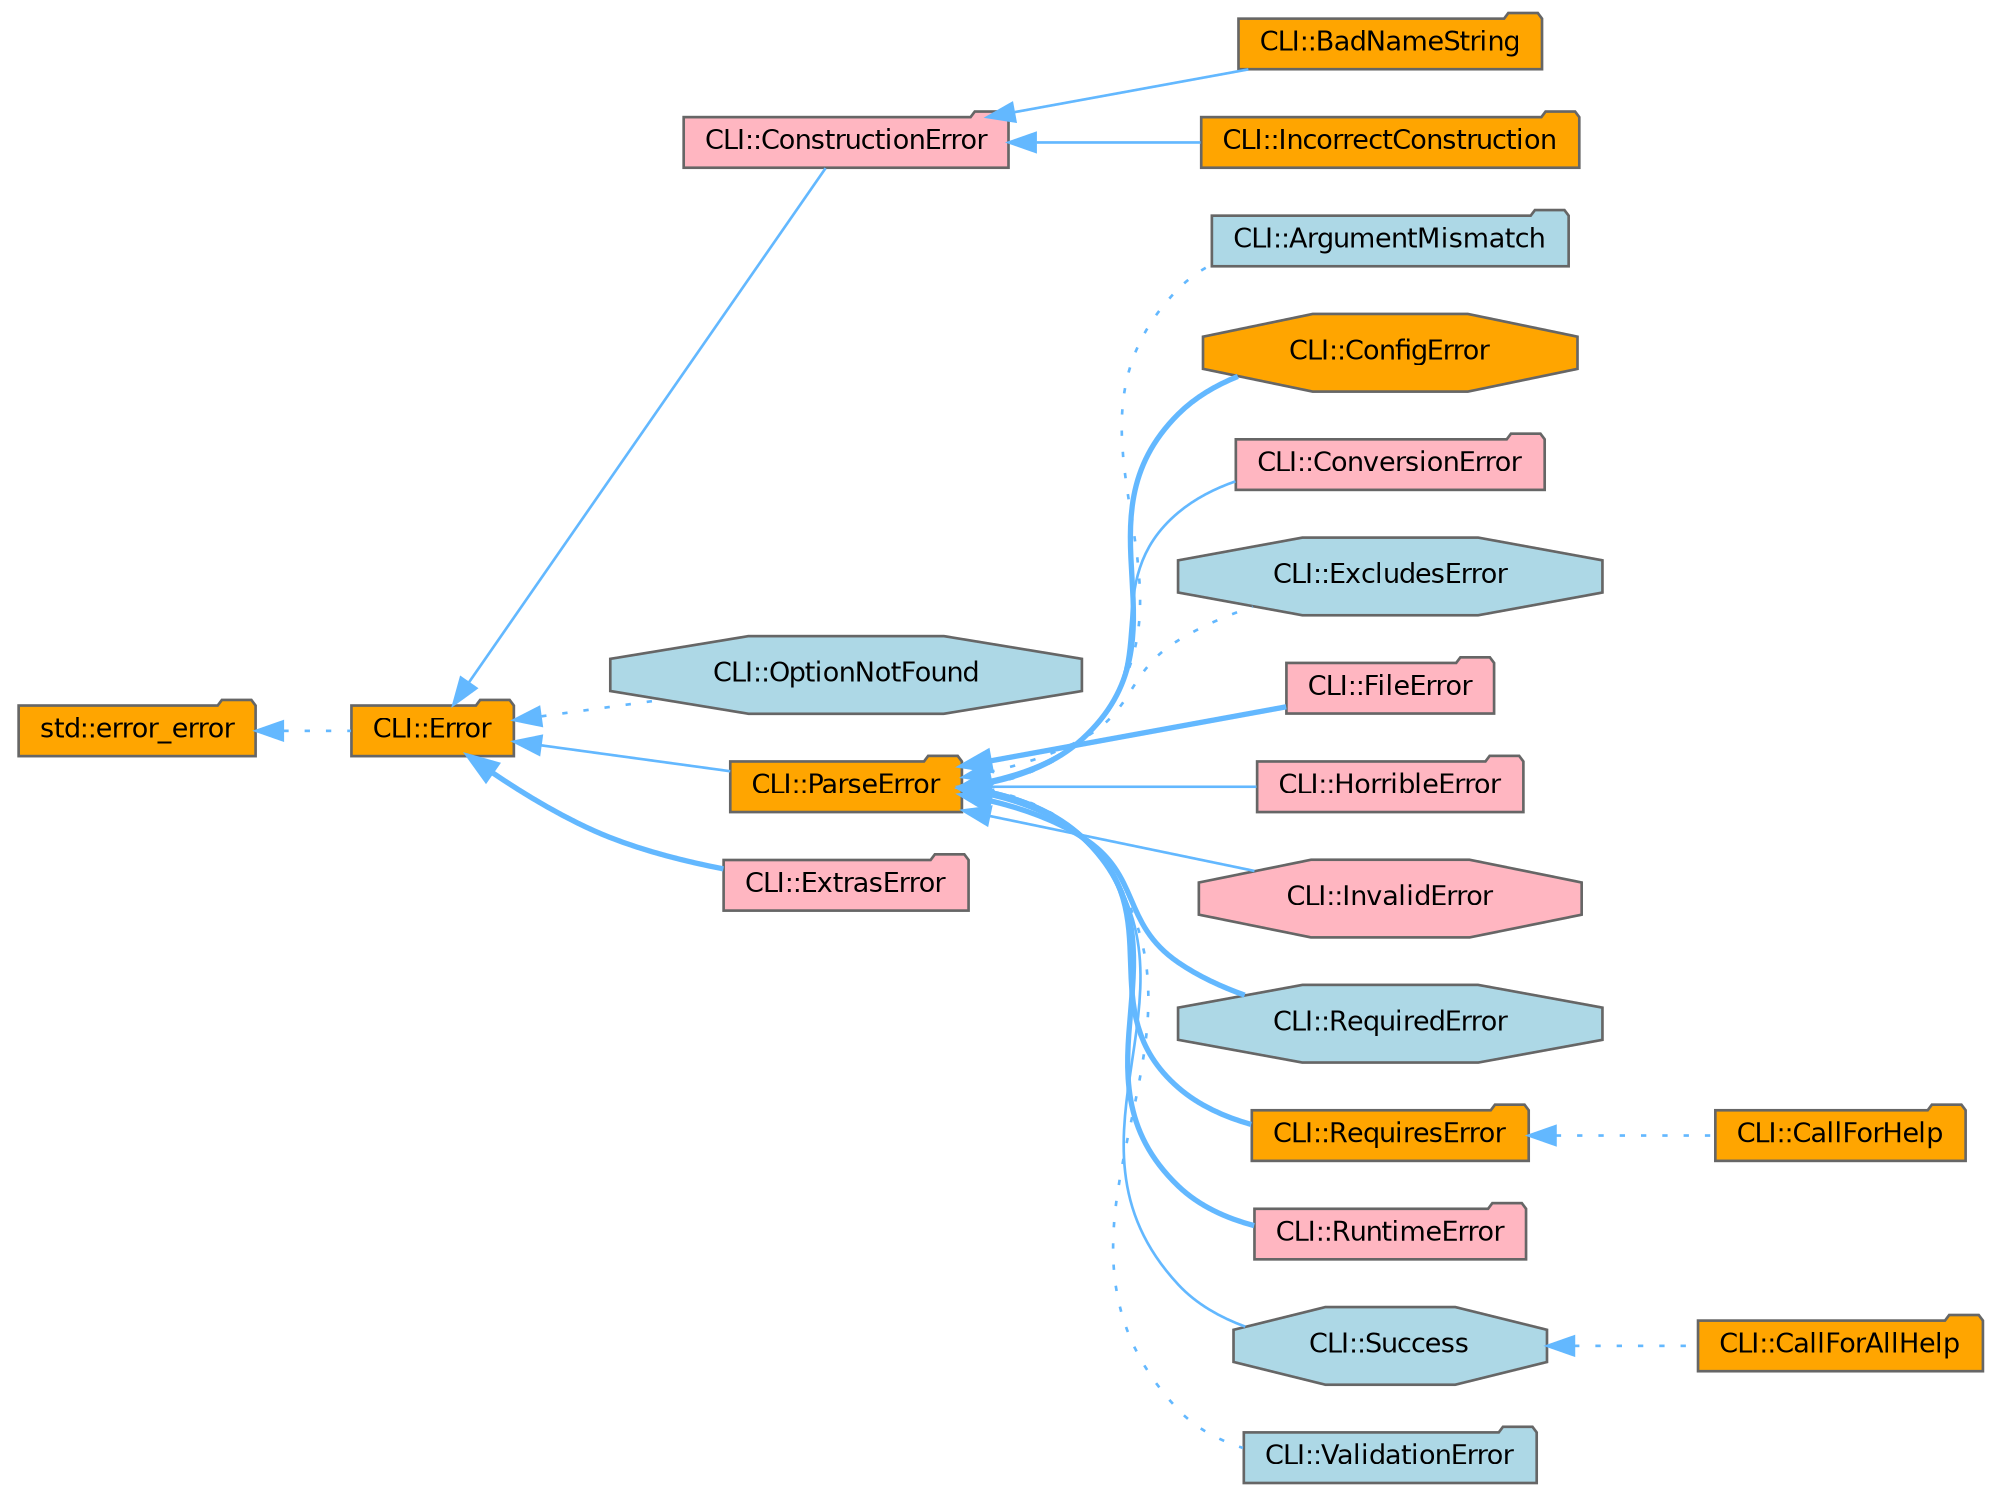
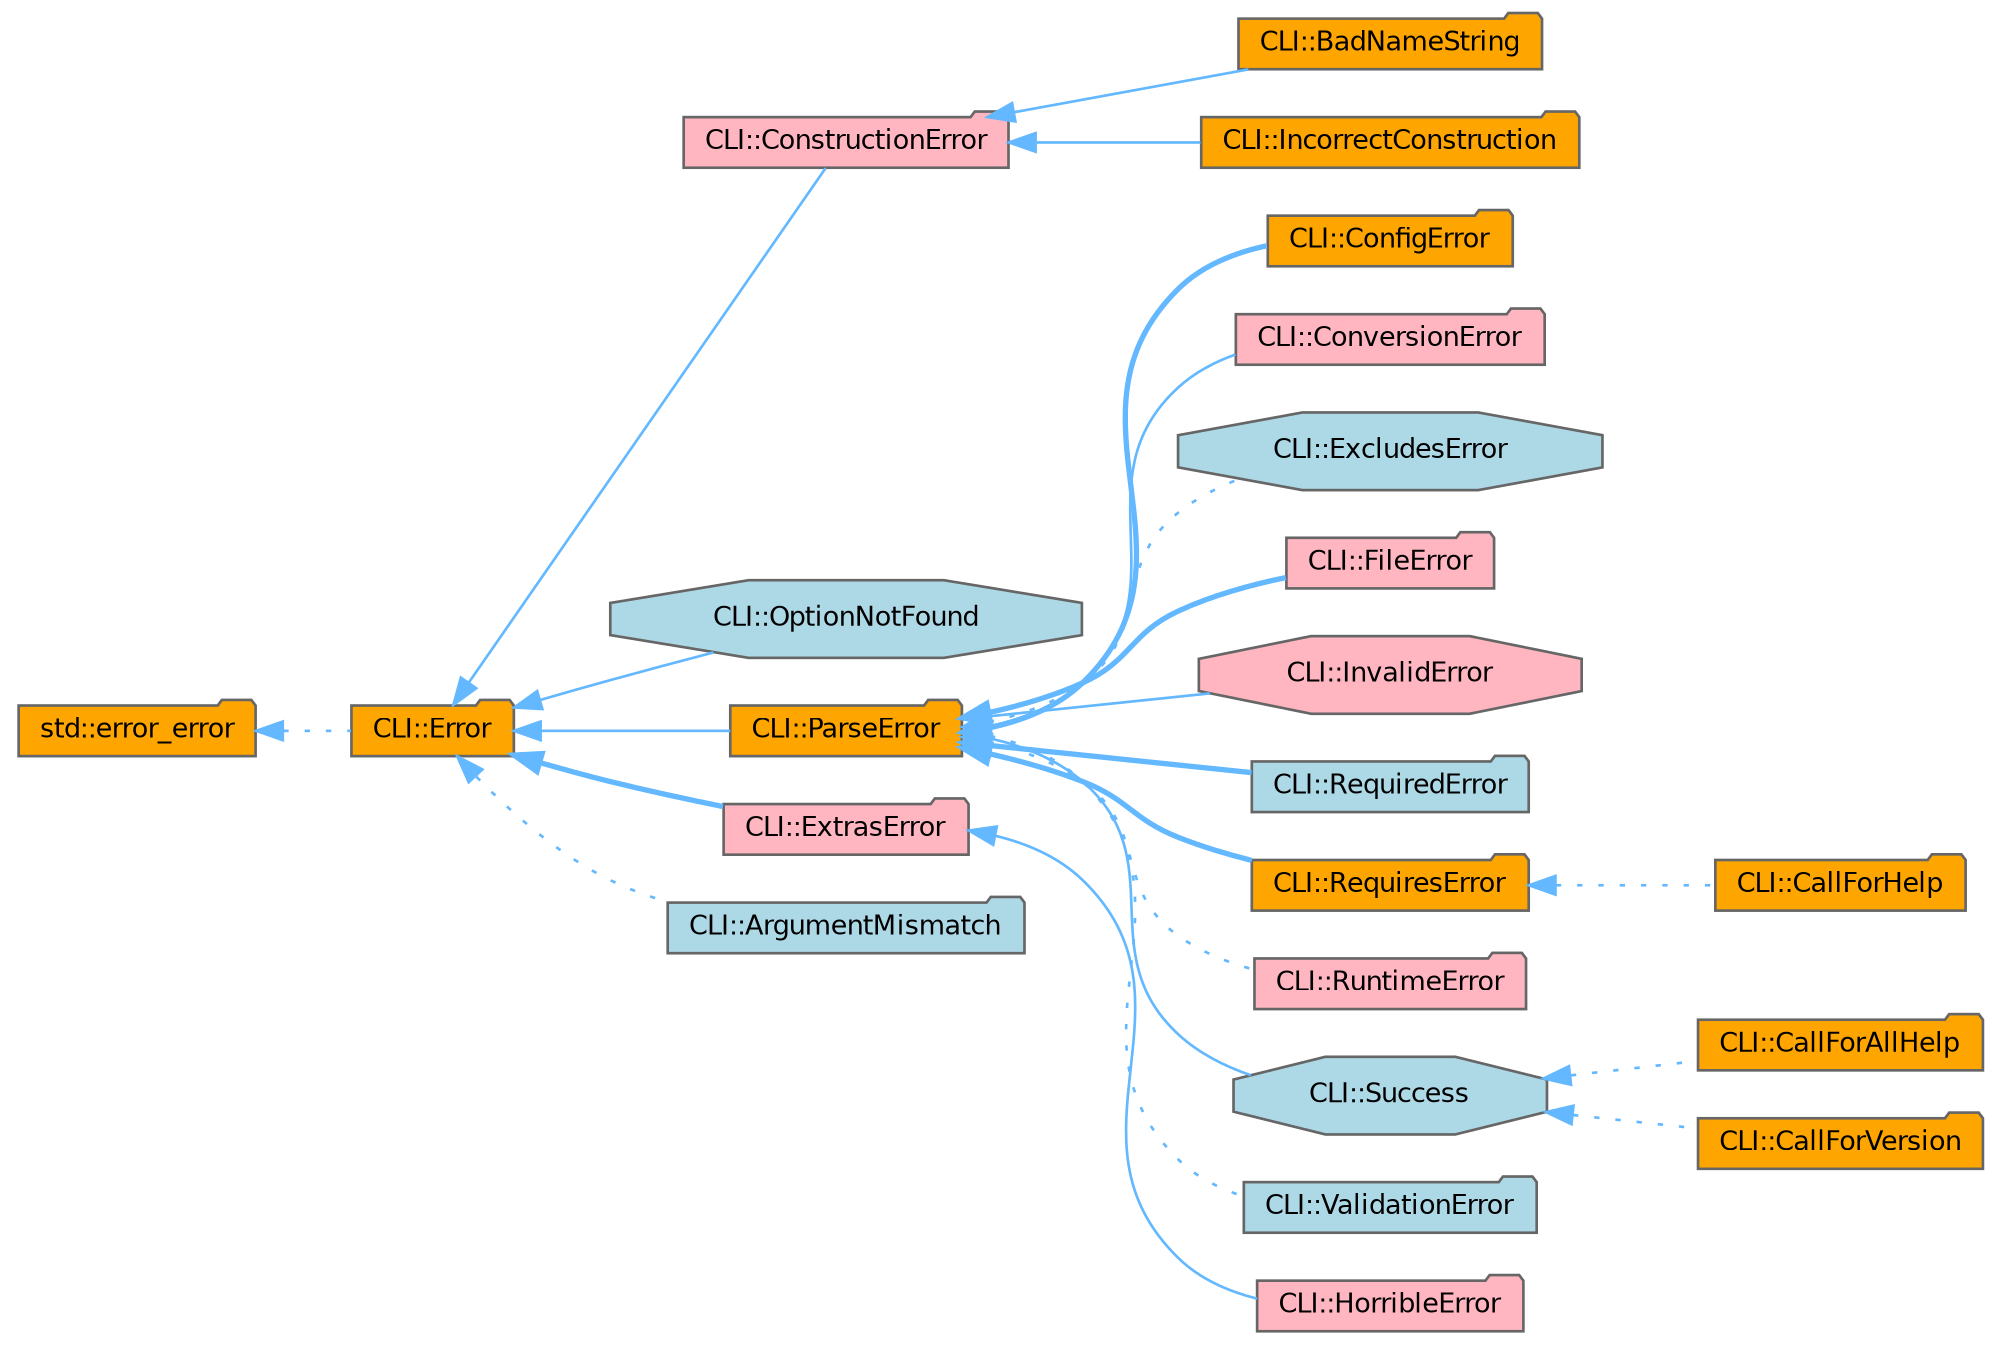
(1390, 353) -> (1390, 241)
(1125, 468) -> (564, 853)
(602, 708) -> (627, 676)
(1123, 787) -> (1127, 1124)
(1390, 1024) -> (1390, 787)
(1145, 1142) -> (1152, 909)
none -> (1840, 1144)
